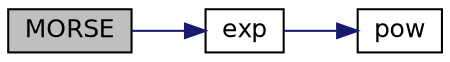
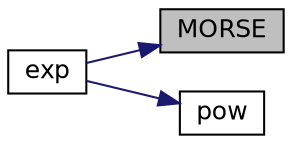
(158, 31) -> (113, 57)
